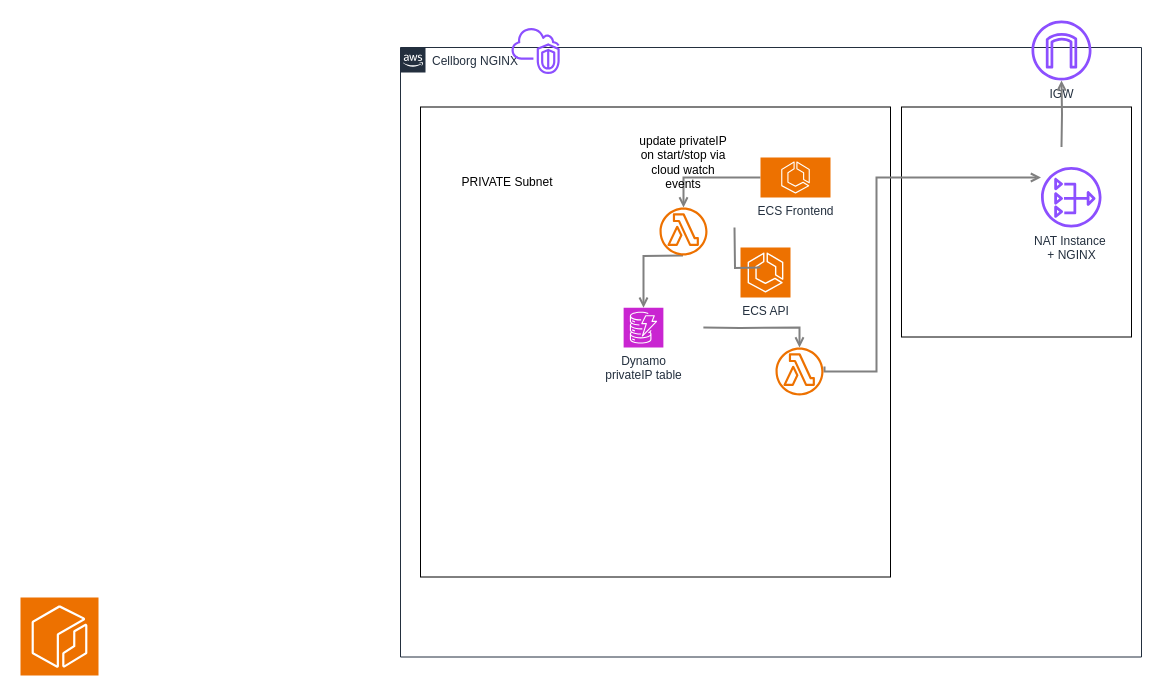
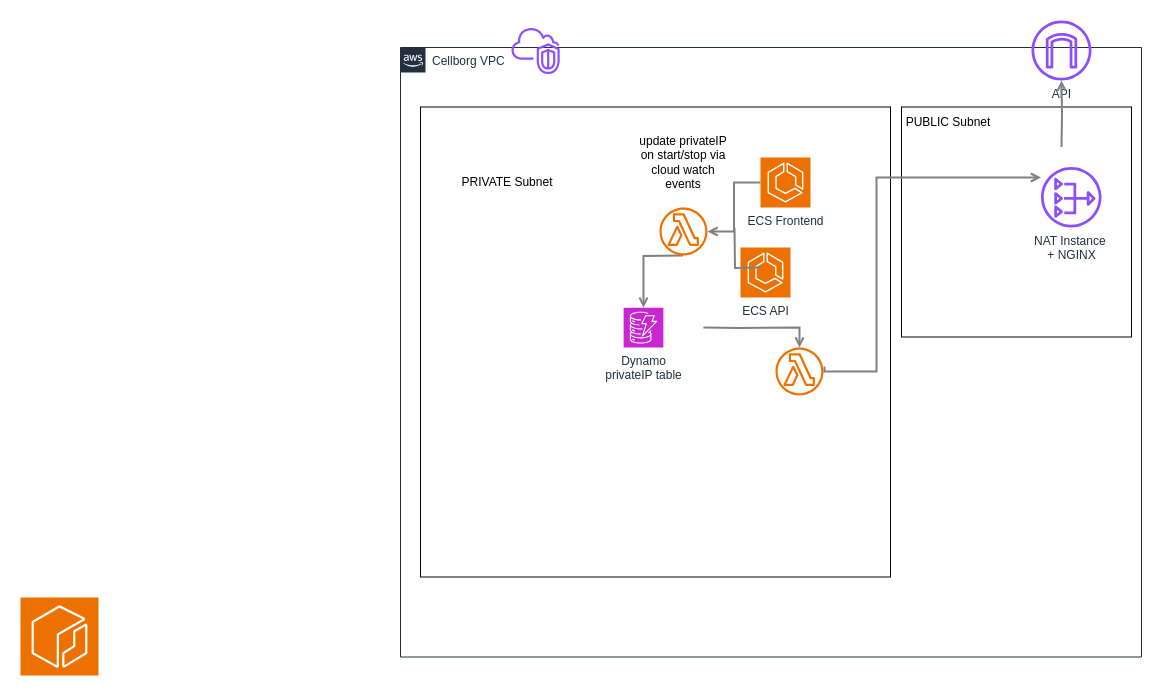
(475, 62) -> (468, 62)
(1062, 95) -> (1062, 95)
none -> (949, 122)
(796, 178) -> (786, 183)
